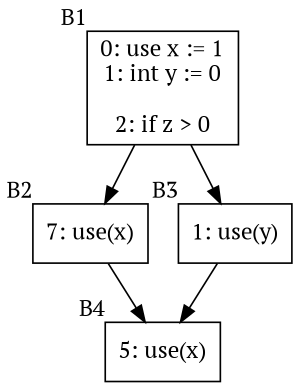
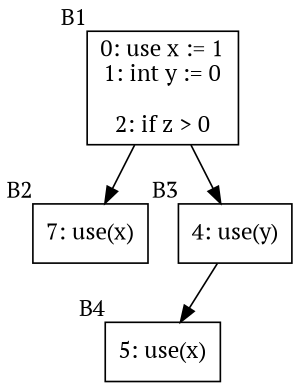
(235, 234) -> (235, 234)
(122, 286) -> none
